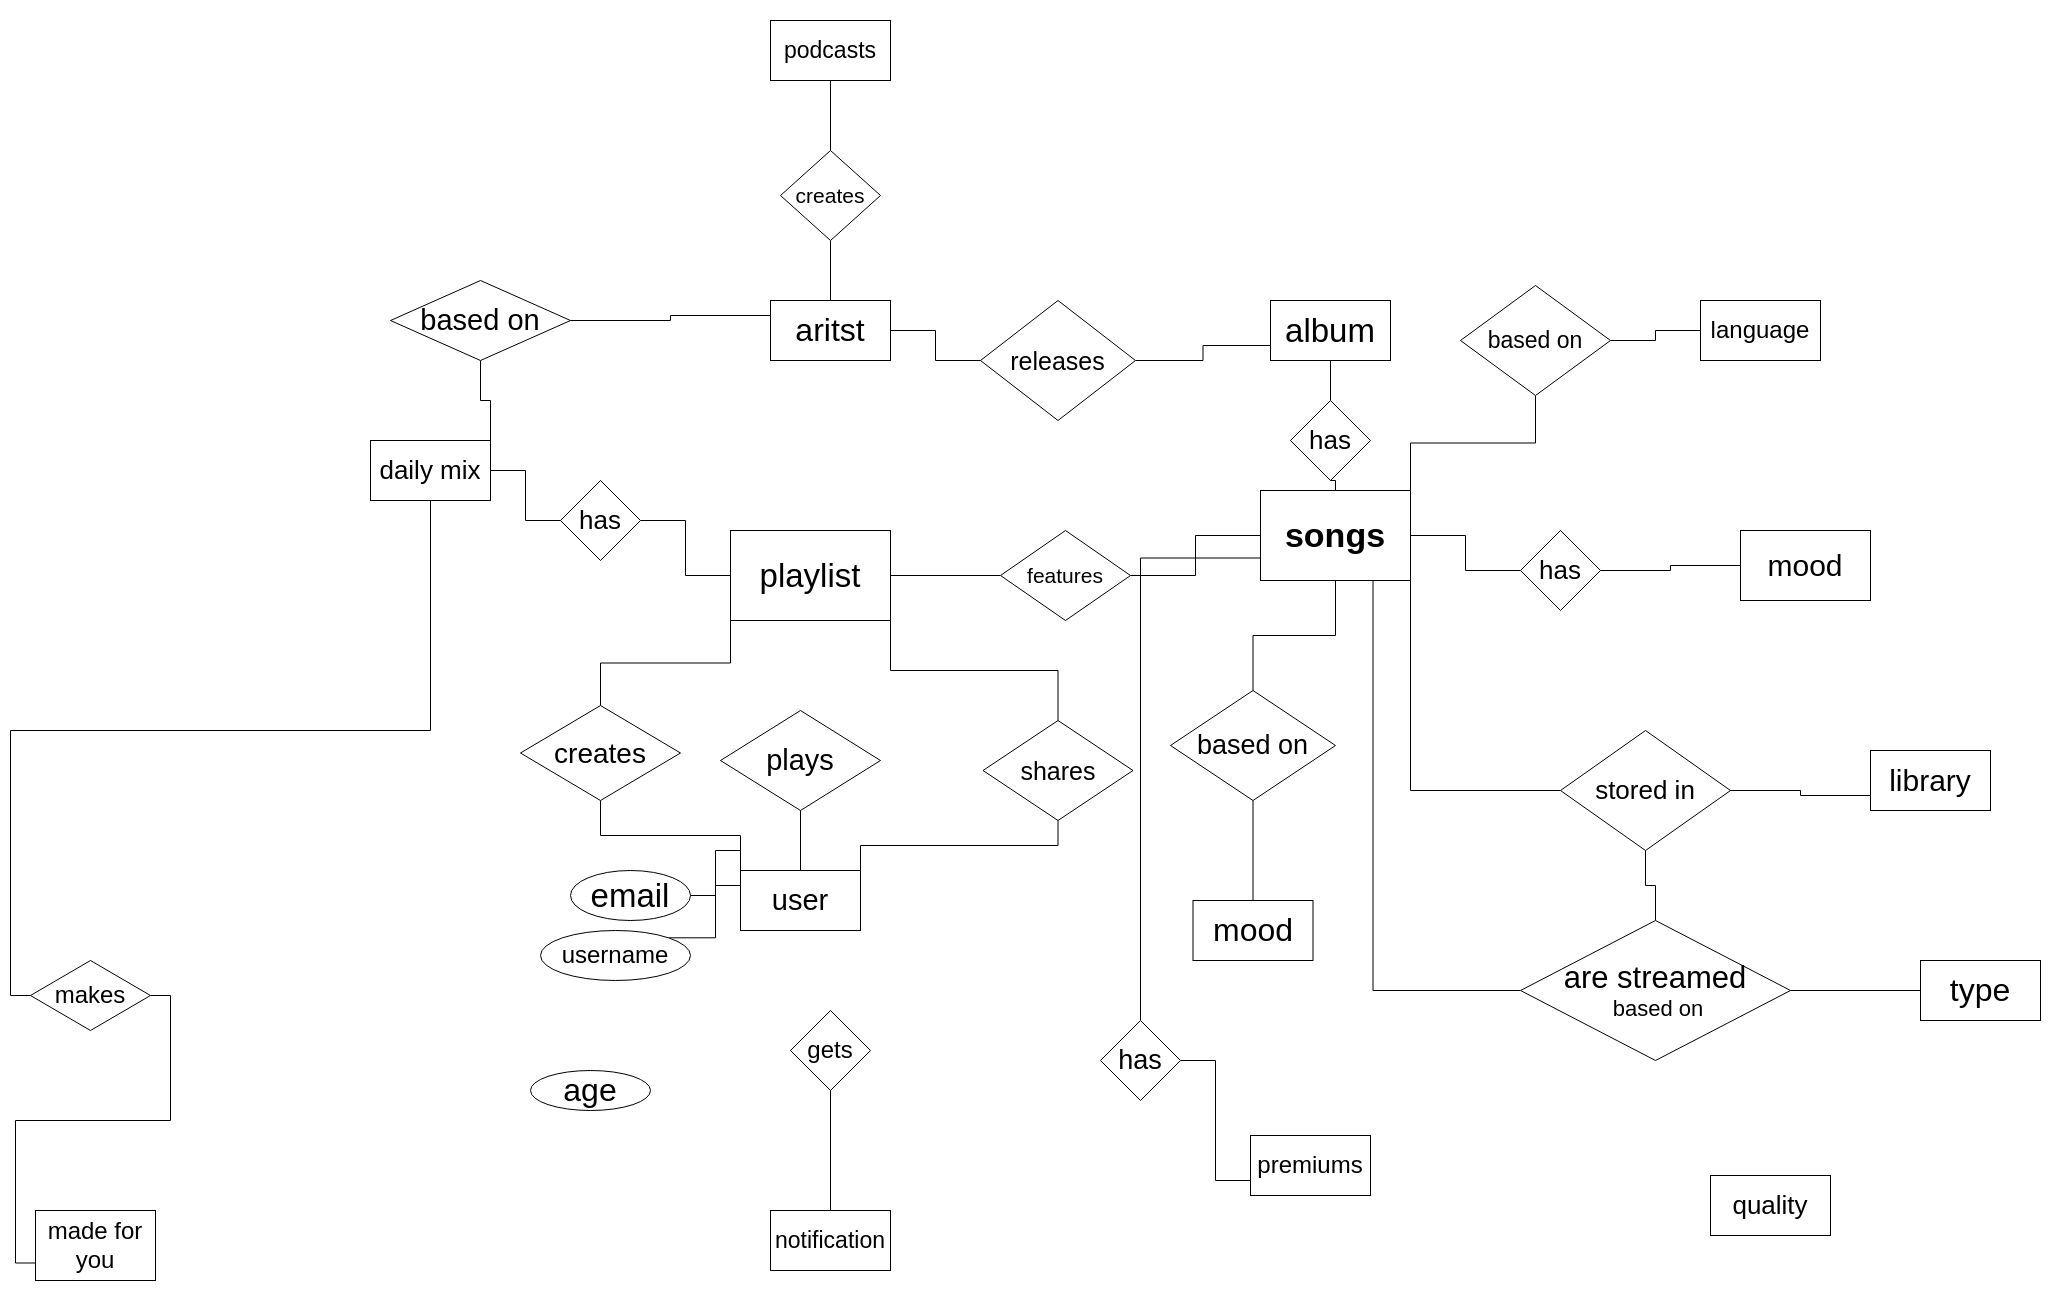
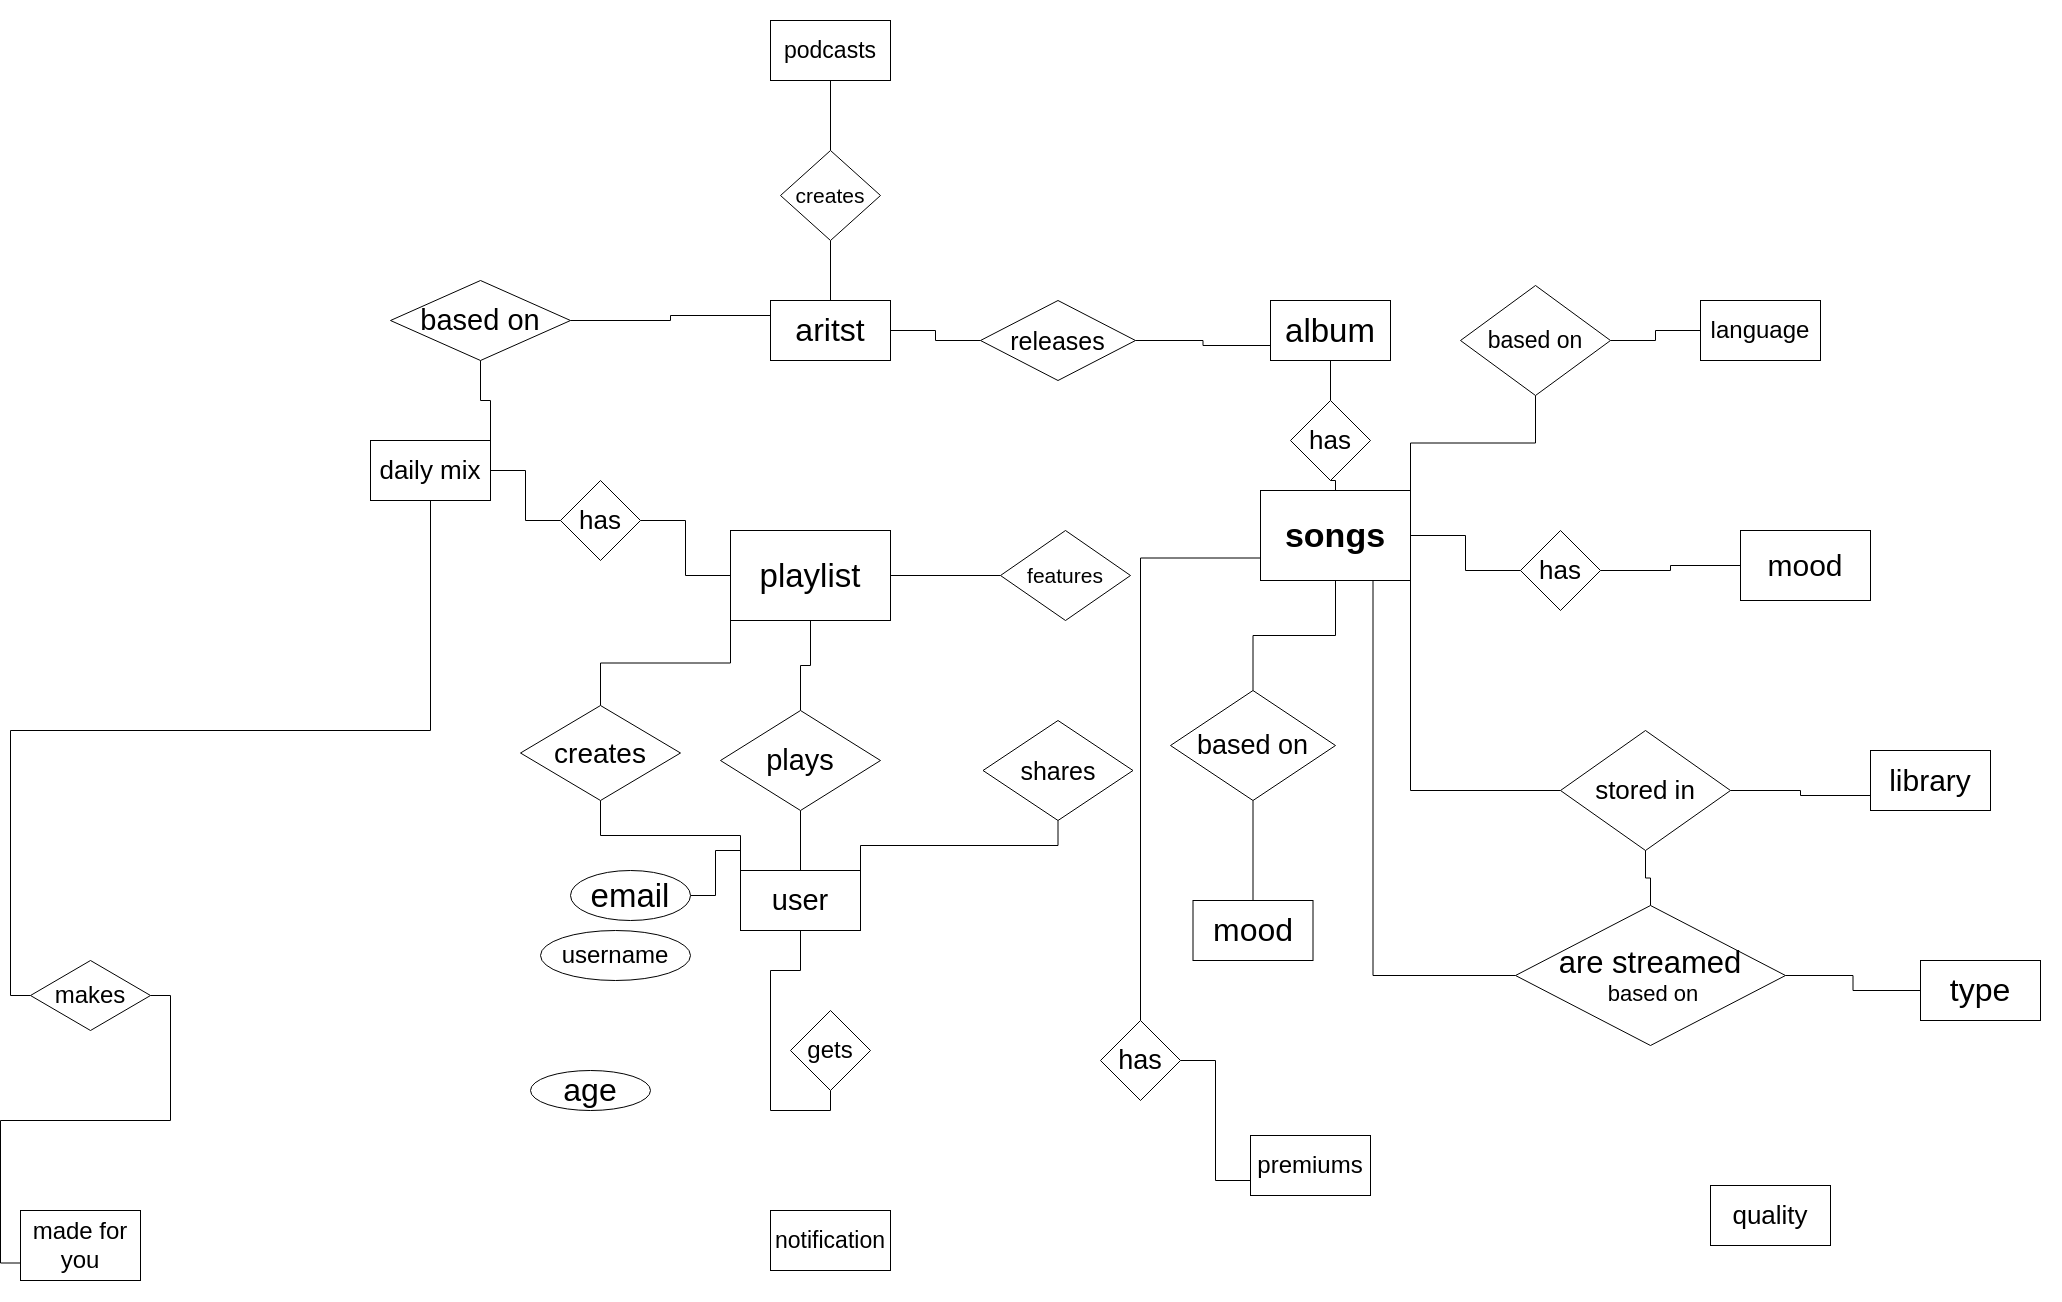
(1058, 361) -> (1058, 341)
(1196, 556) -> none
none -> (806, 666)
(975, 671) -> none
(713, 938) -> none
(1656, 991) -> (1651, 976)
(831, 1159) -> (771, 1038)
(1771, 1206) -> (1771, 1216)
(96, 1246) -> (81, 1246)
